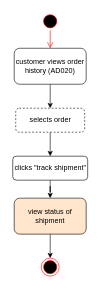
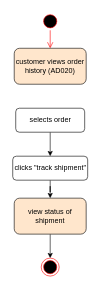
(50, 66) -> (50, 66)
(50, 102) -> none
(50, 120) -> (50, 120)
